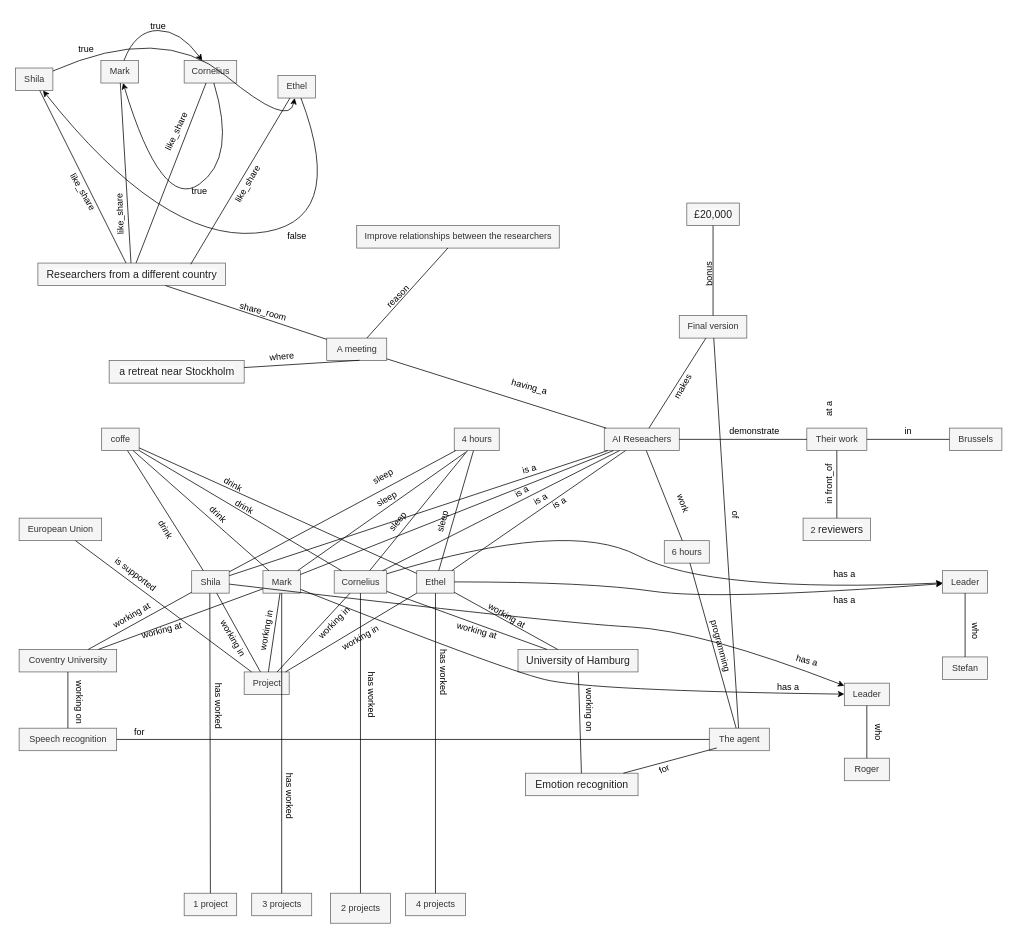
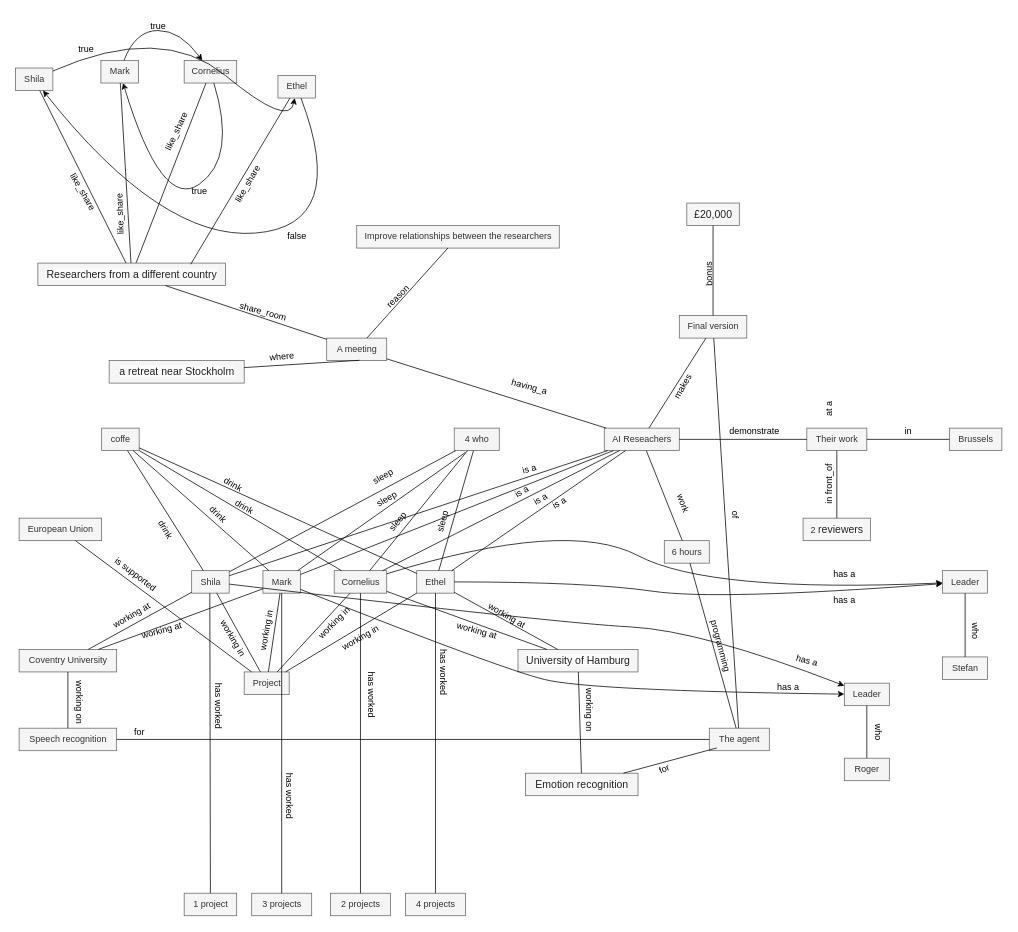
(477, 439) -> (477, 439)
(360, 908) -> (360, 904)
